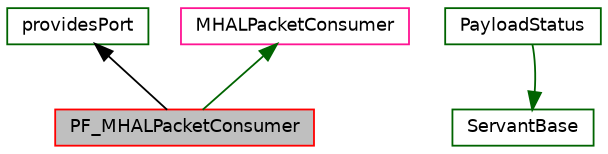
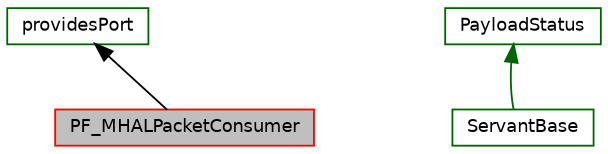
(295, 26) -> none
(535, 68) -> (511, 86)
